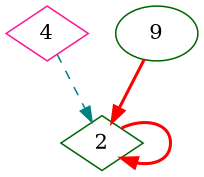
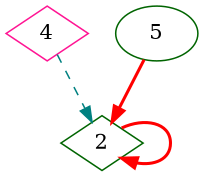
(157, 33) -> (157, 33)
